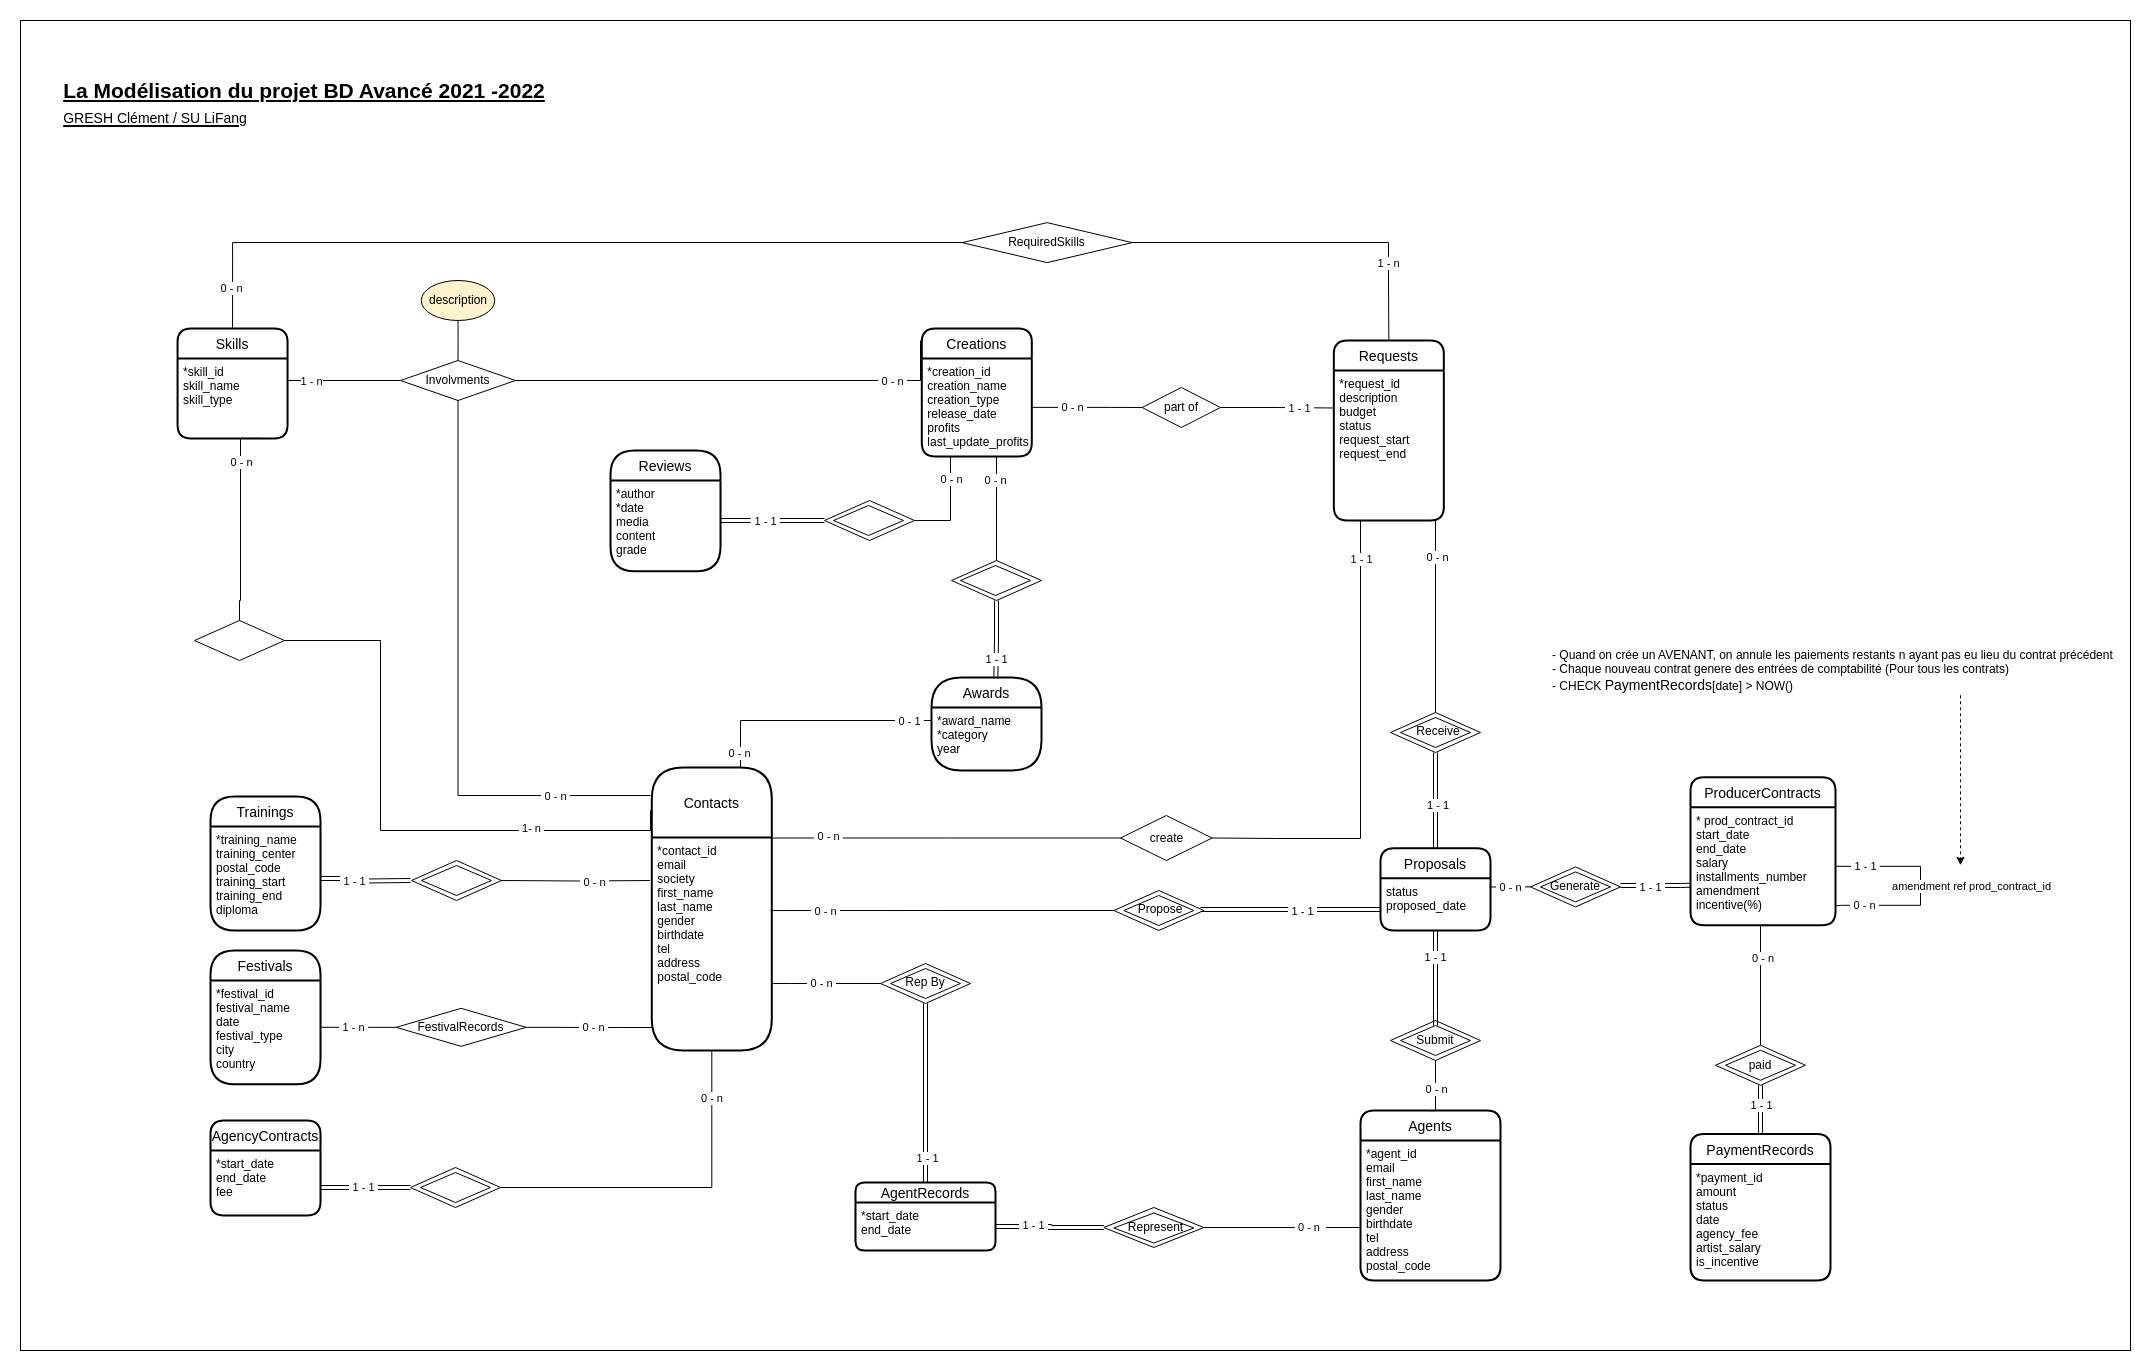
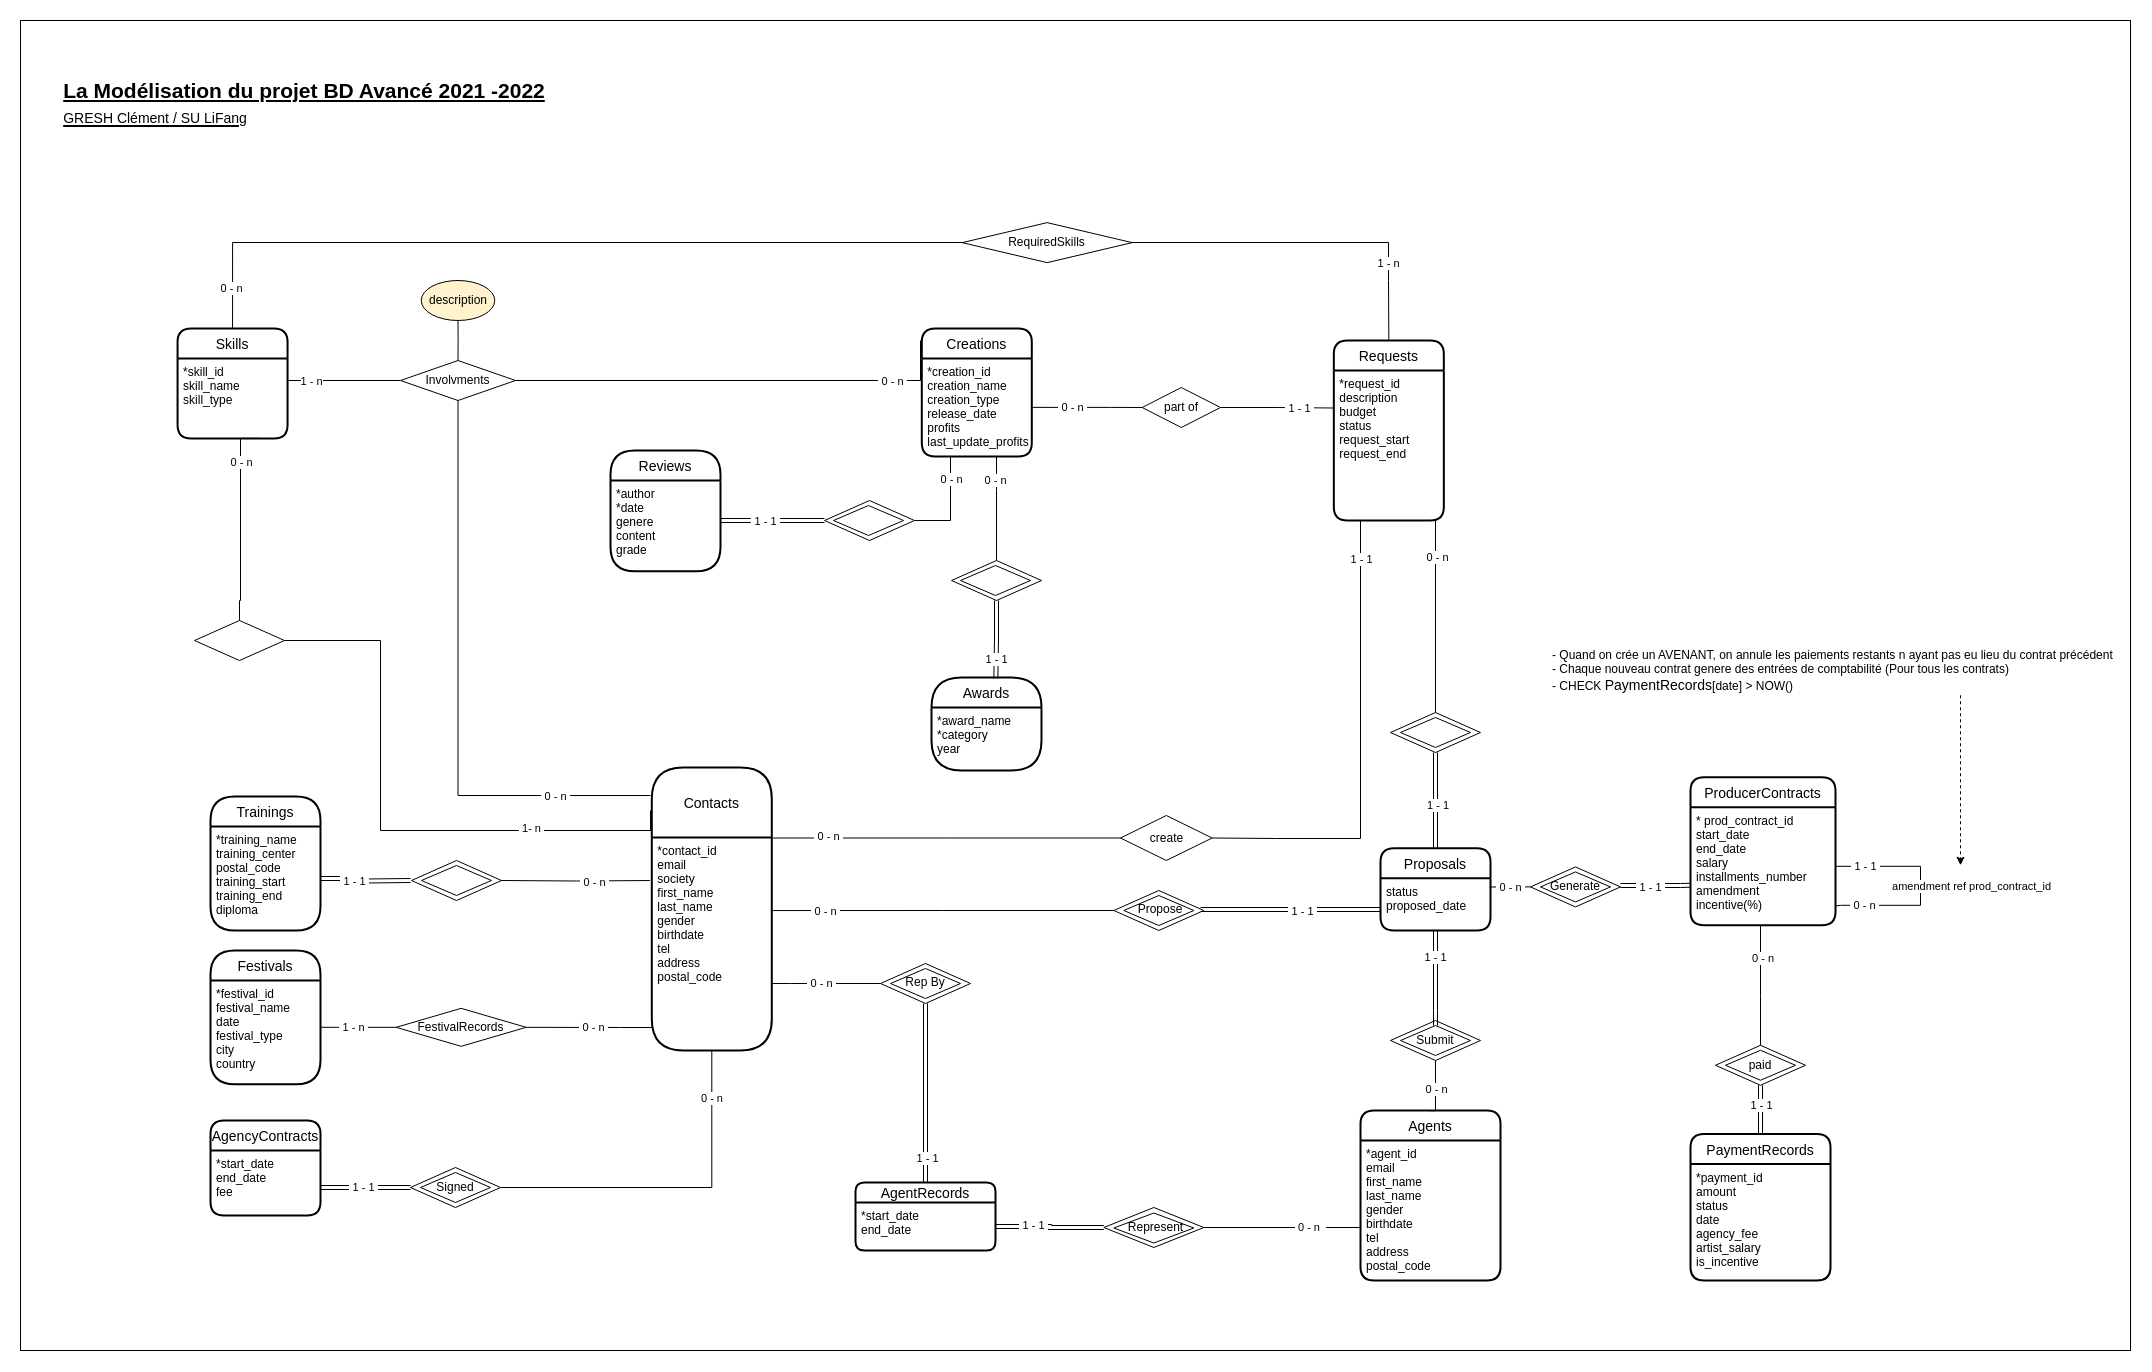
(640, 494) -> (640, 494)
(811, 721) -> none
(1439, 732) -> none
none -> (456, 1188)
